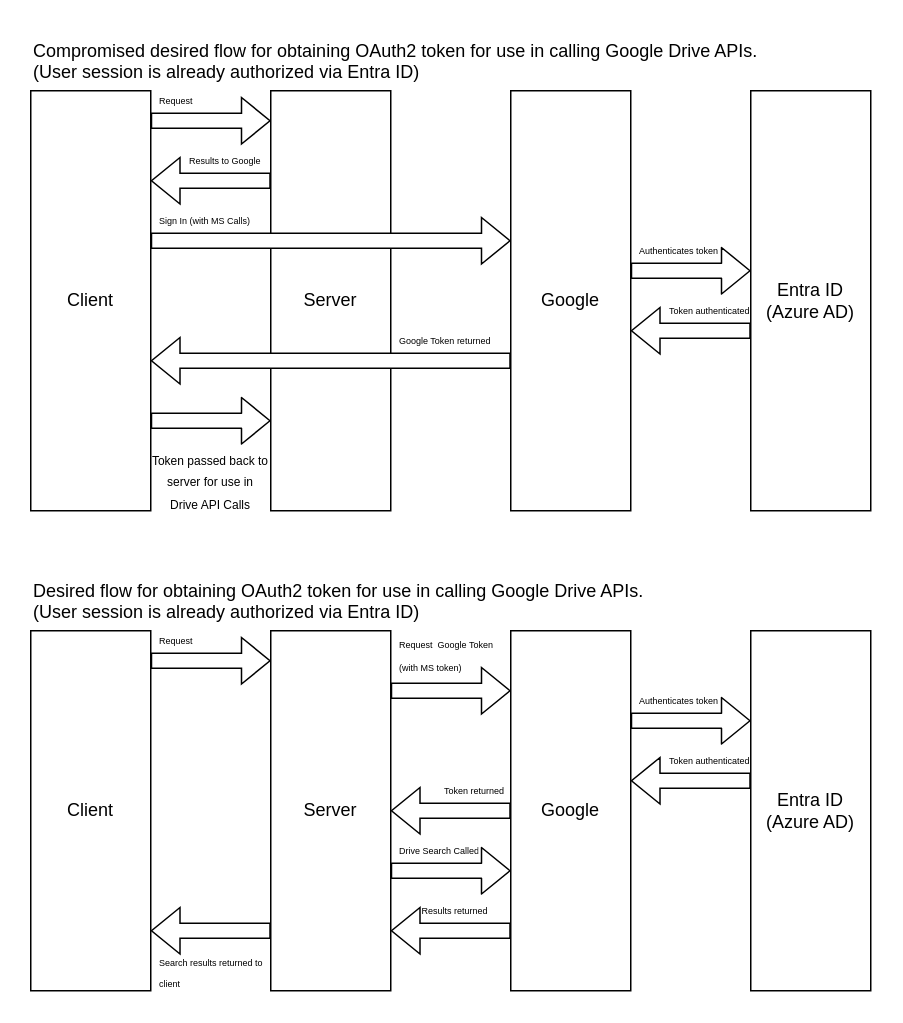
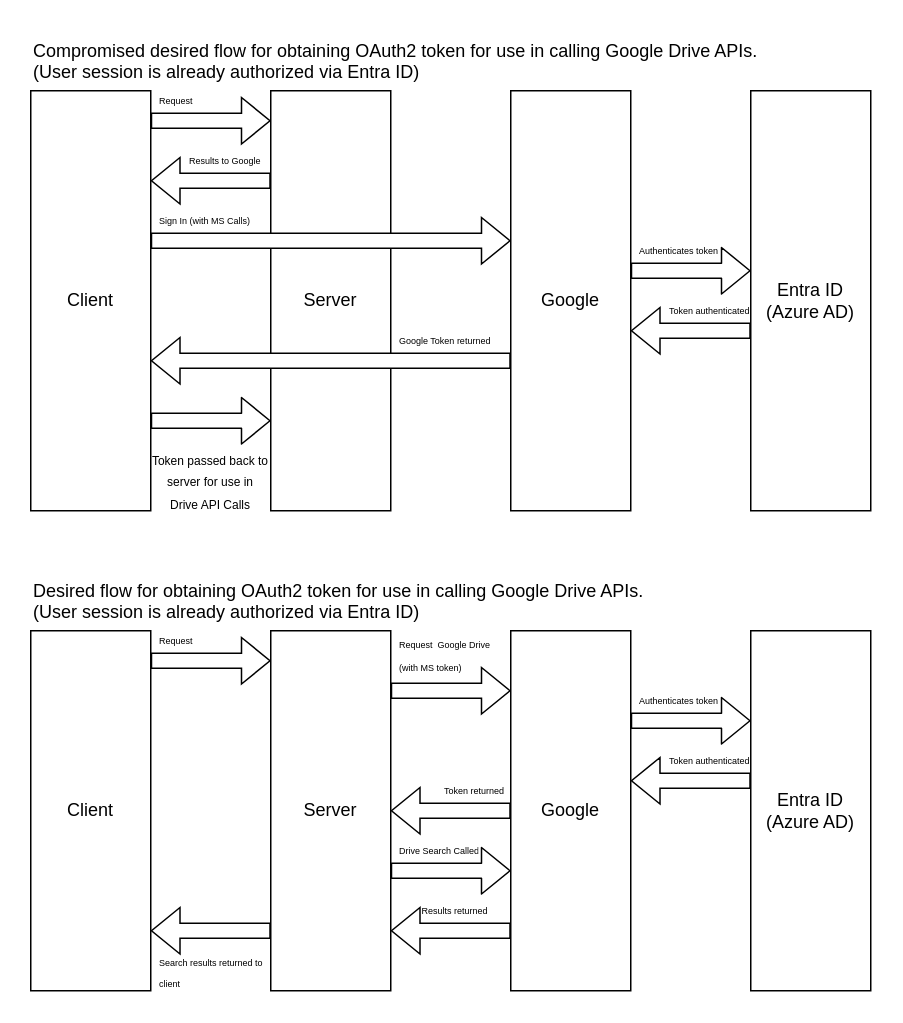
(452, 653) -> (452, 653)
